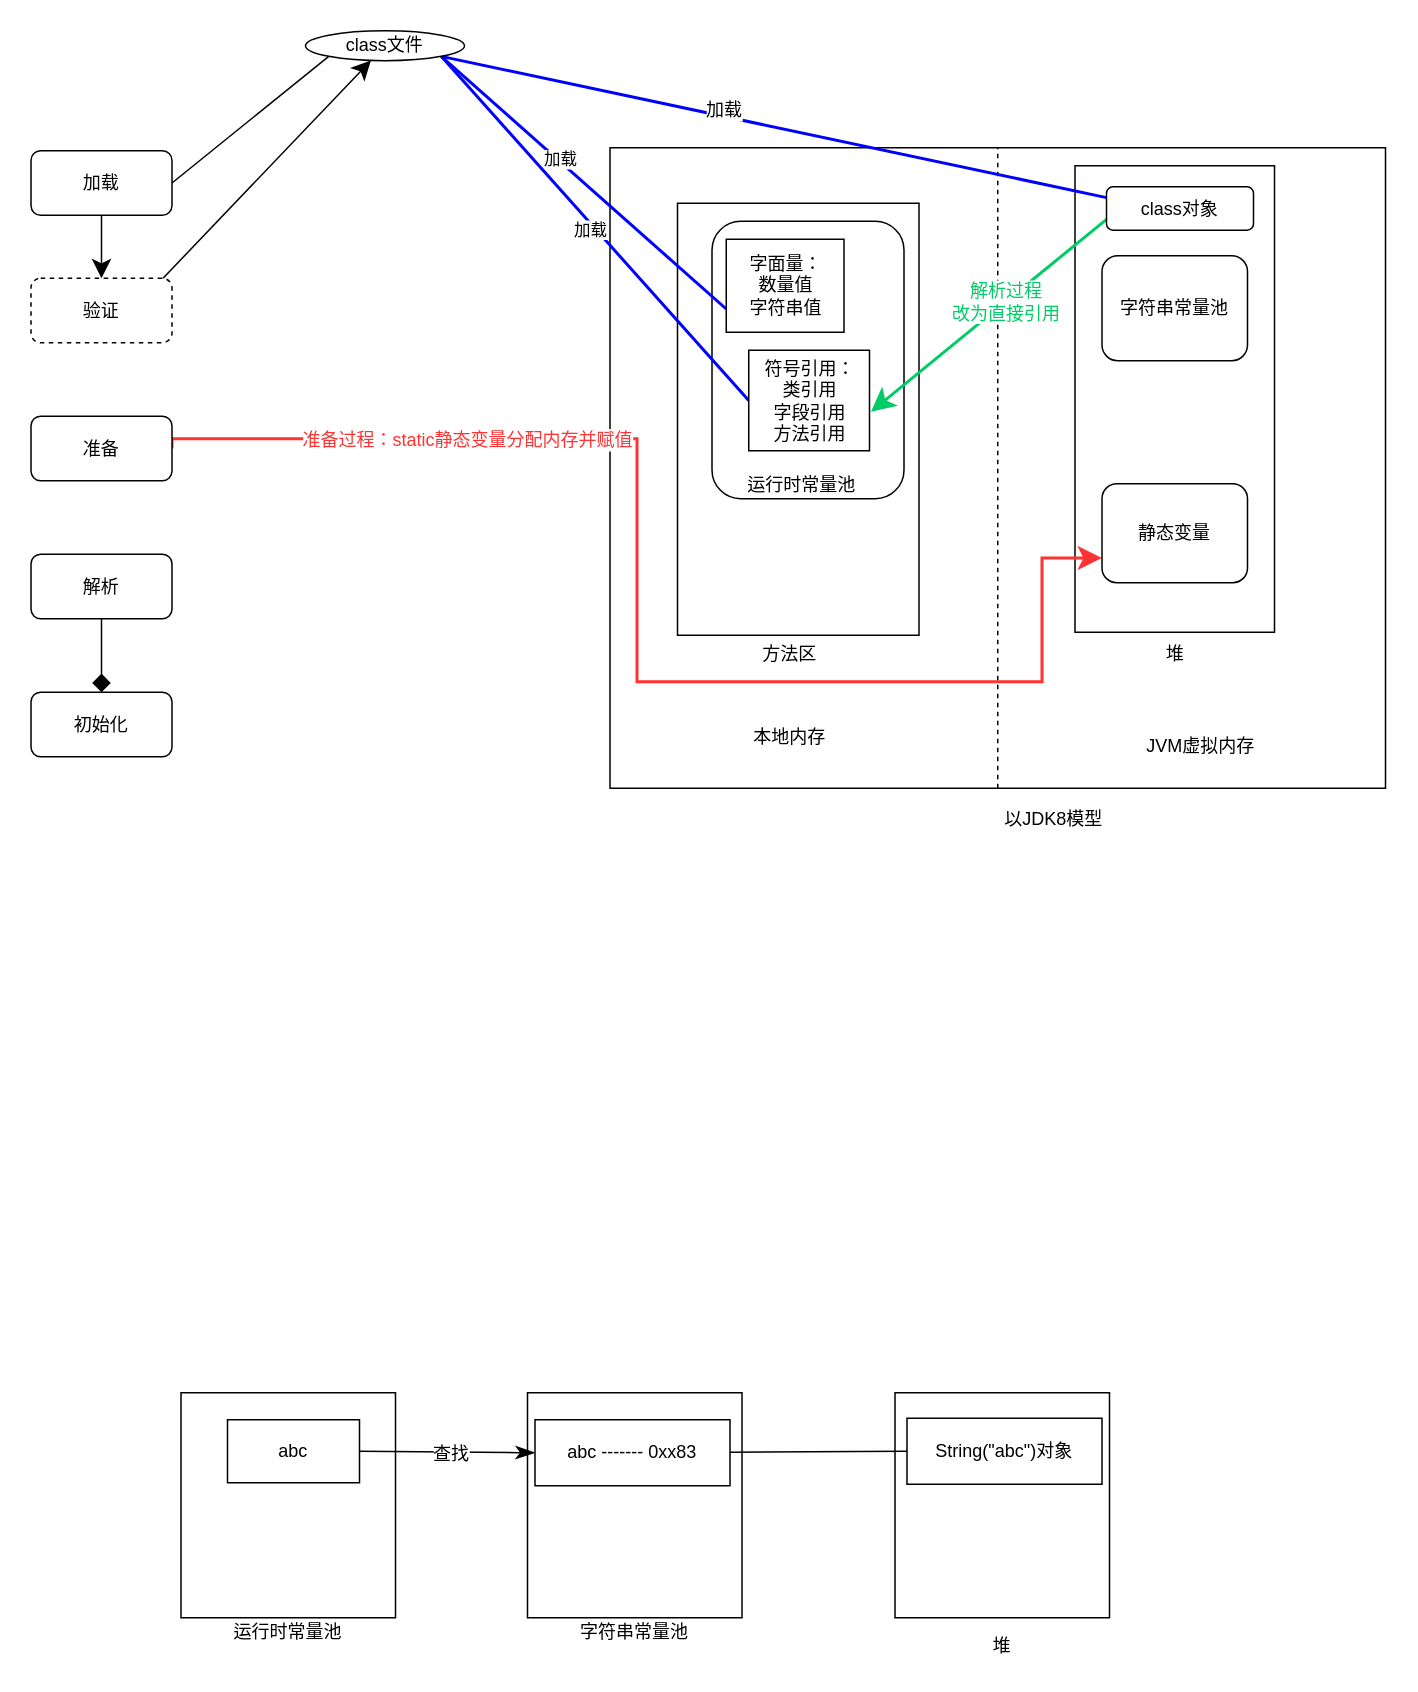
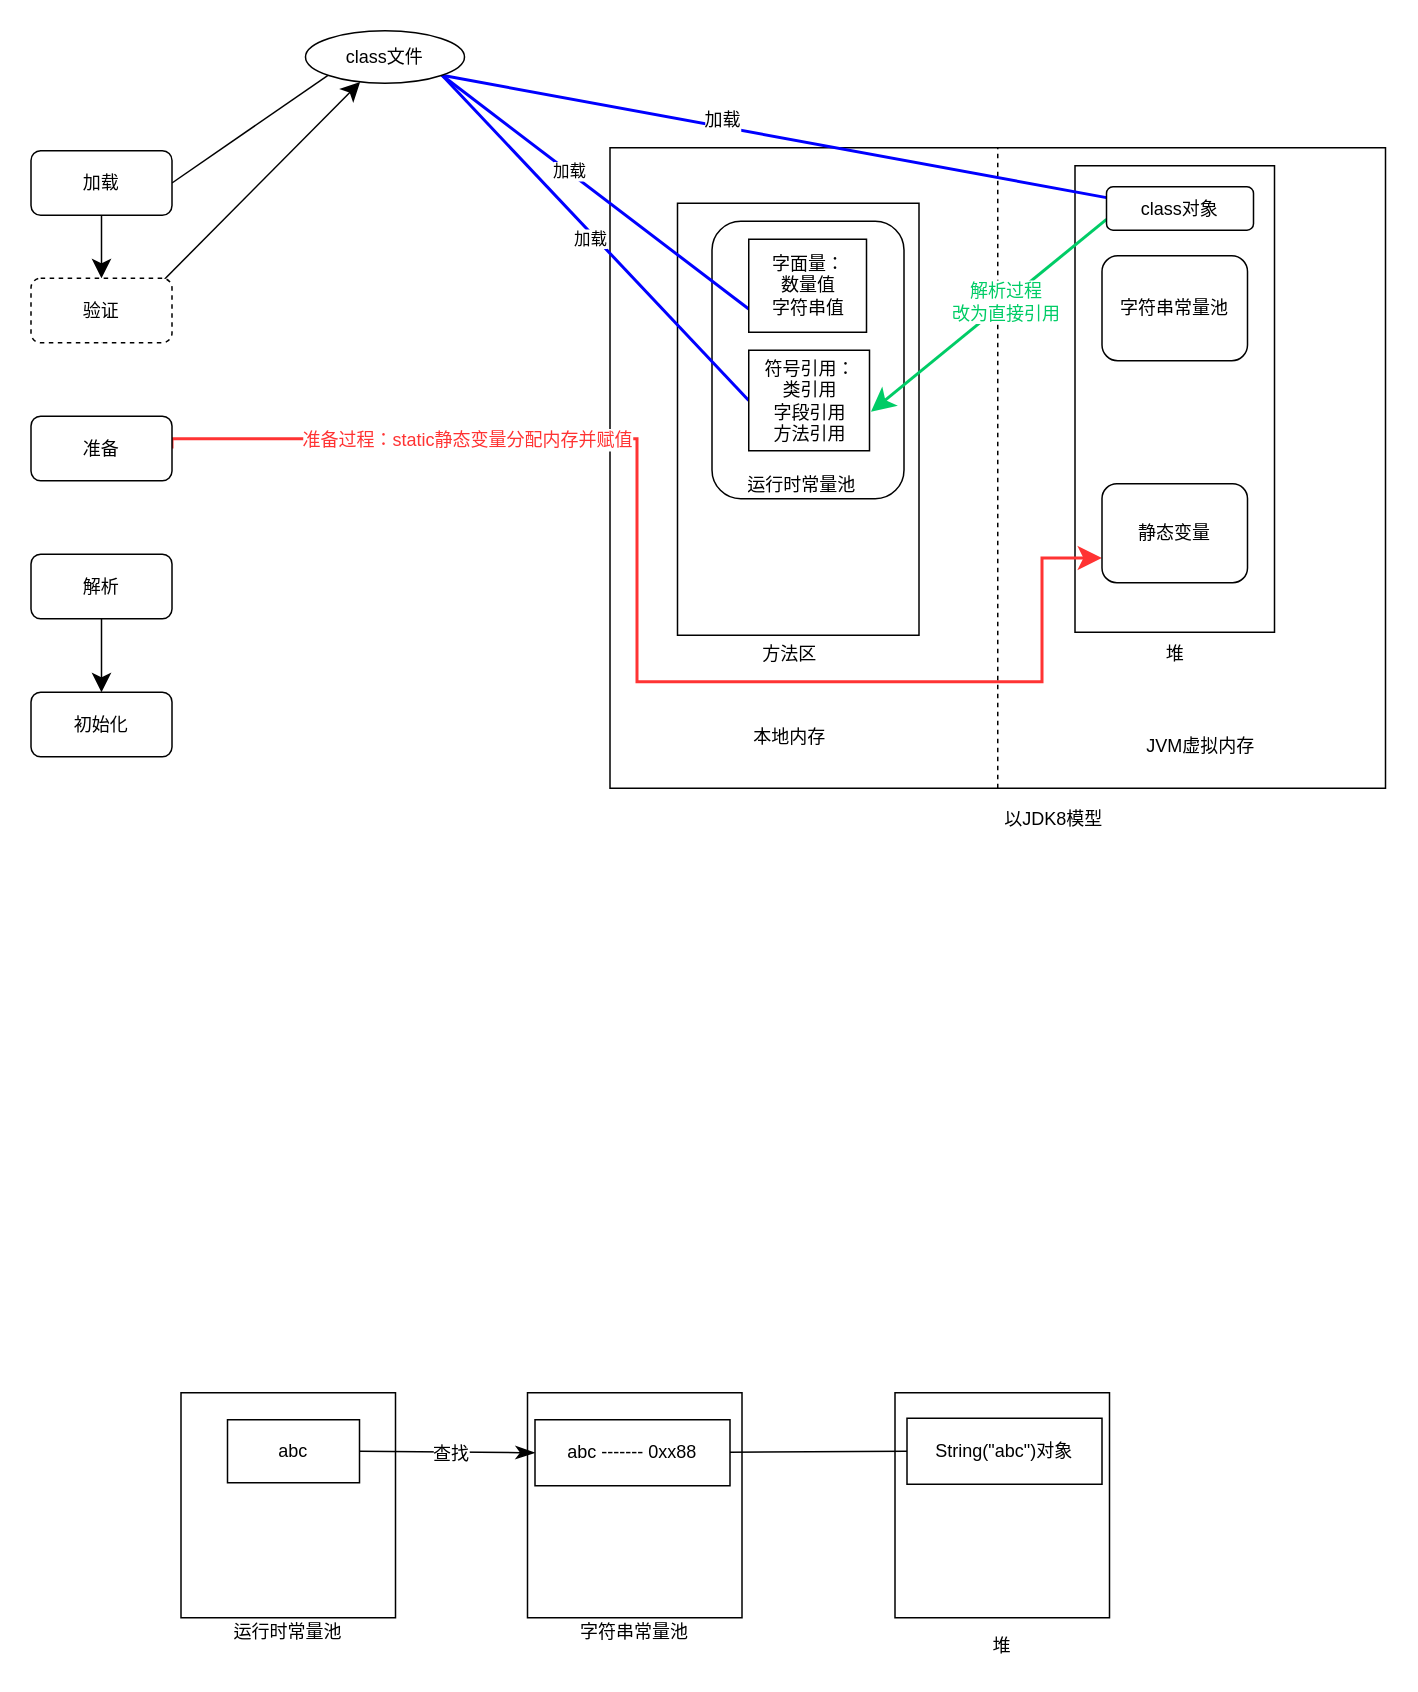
(385, 46) -> (385, 57)
(785, 286) -> (807, 286)
(101, 674) -> (101, 675)
(632, 1453) -> (632, 1453)
